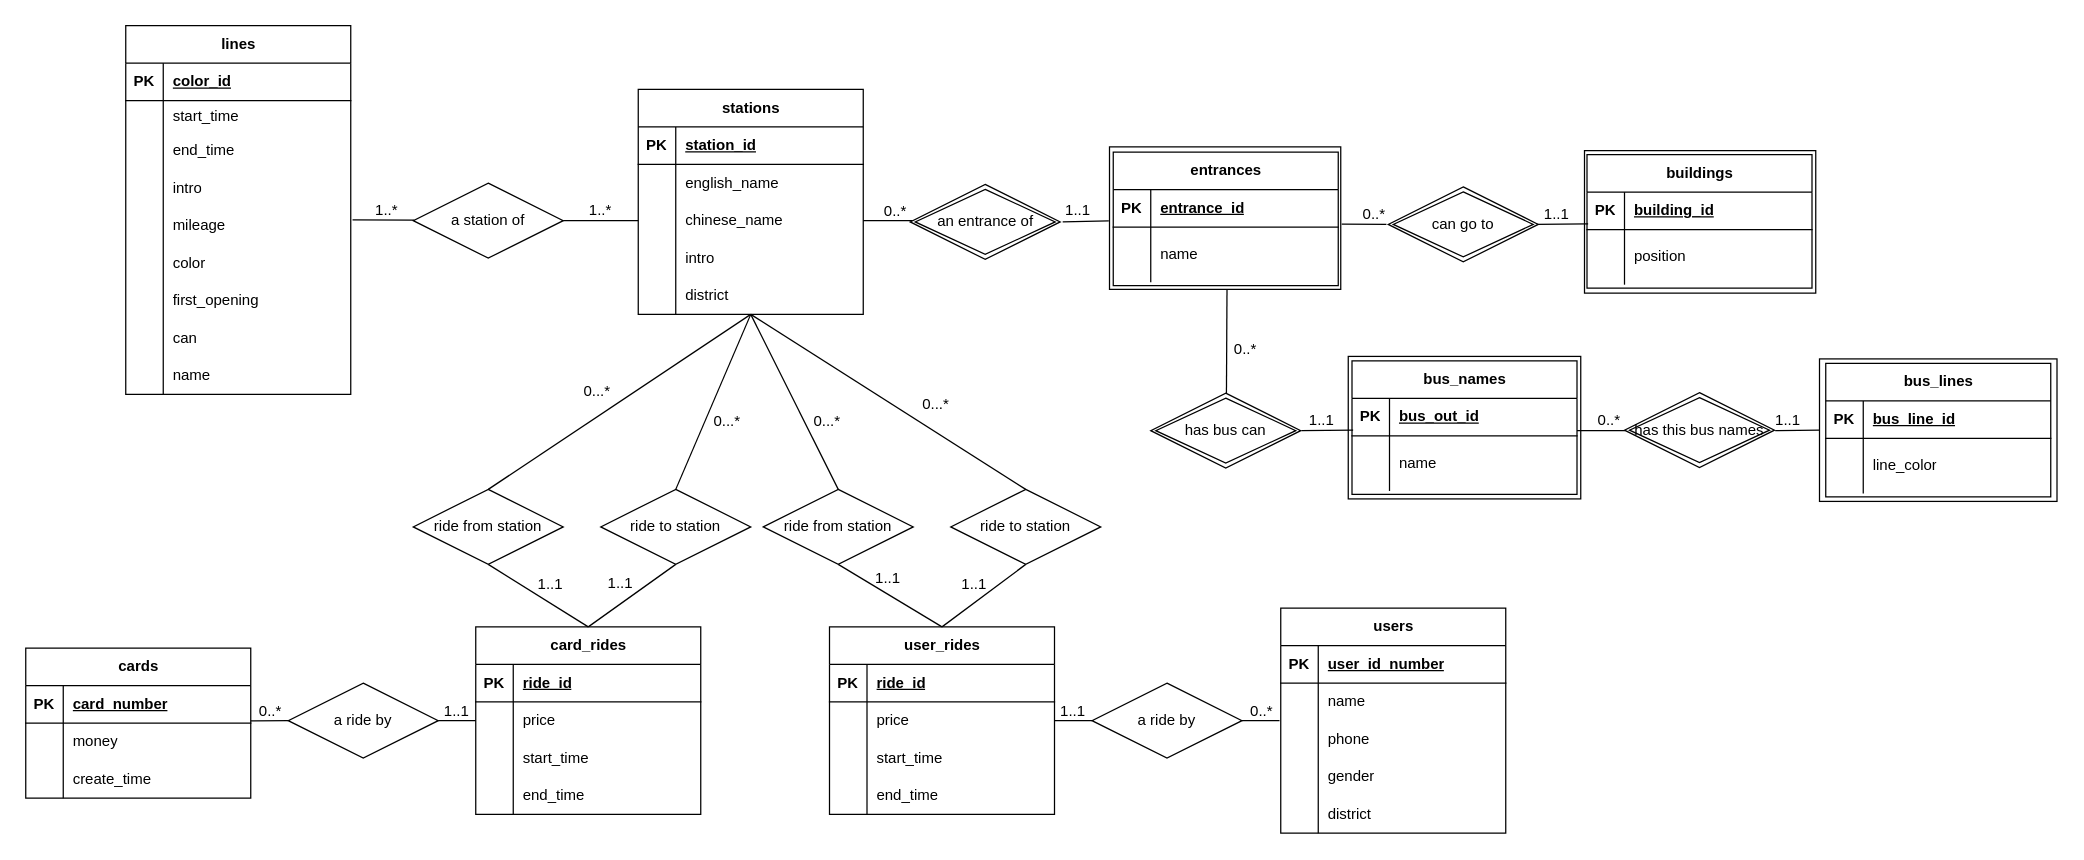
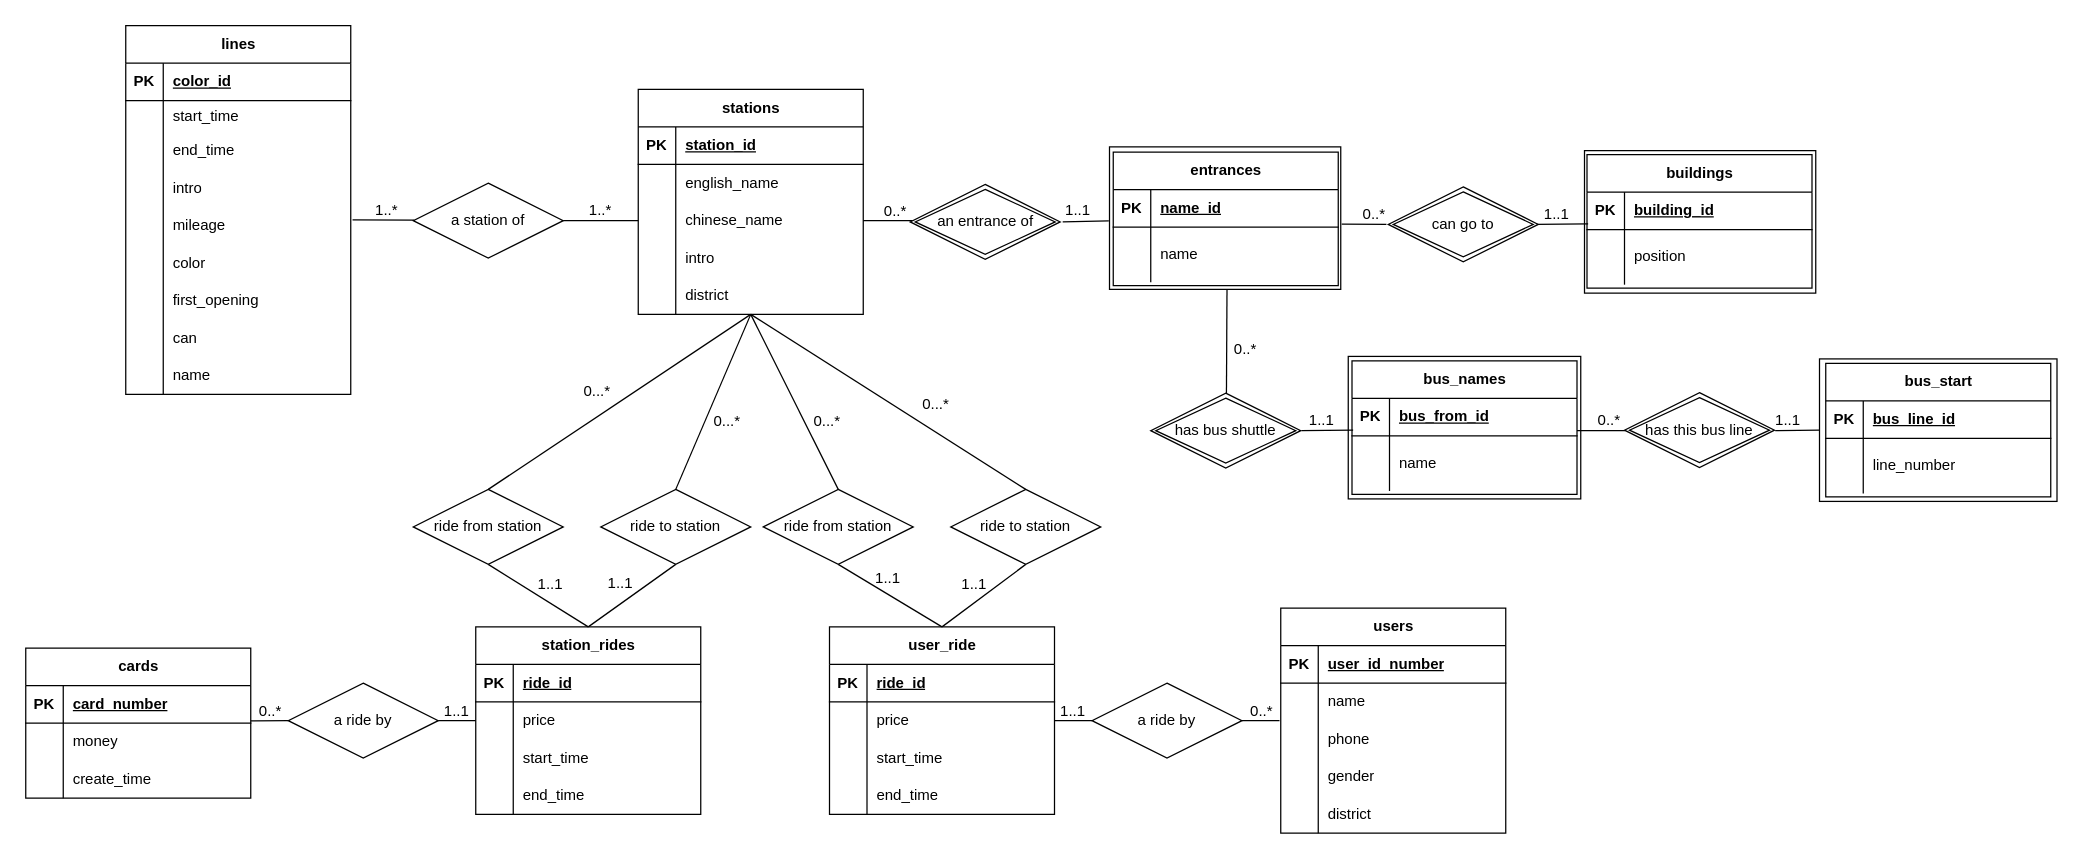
(1205, 208) -> (1188, 208)
(1939, 382) -> (1939, 382)
(1439, 417) -> (1444, 417)
(1226, 431) -> (1226, 431)
(1699, 431) -> (1699, 431)
(1909, 466) -> (1915, 466)
(589, 646) -> (589, 646)
(943, 646) -> (943, 646)
